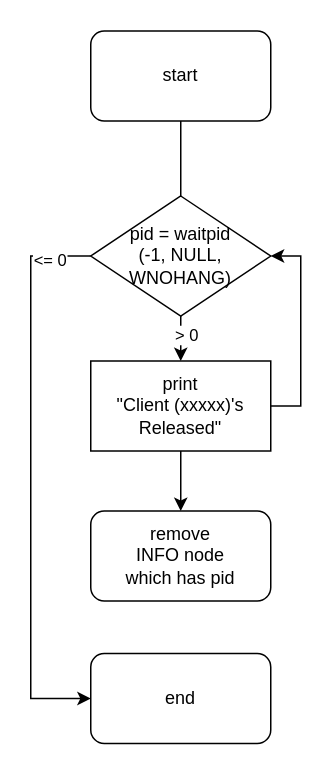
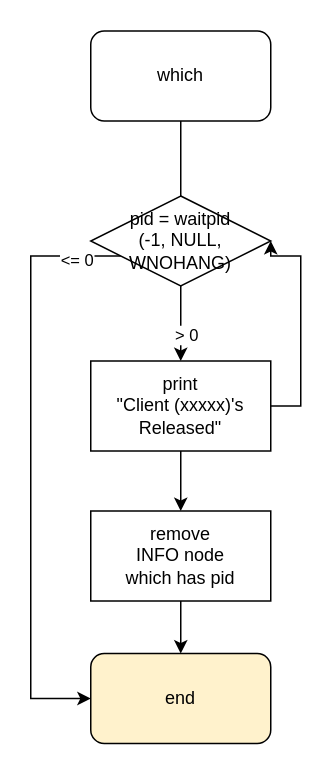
(181, 76) -> (181, 76)
(181, 256) -> (181, 241)
(181, 556) -> (181, 556)
none -> (181, 629)
(181, 698) -> (181, 698)
